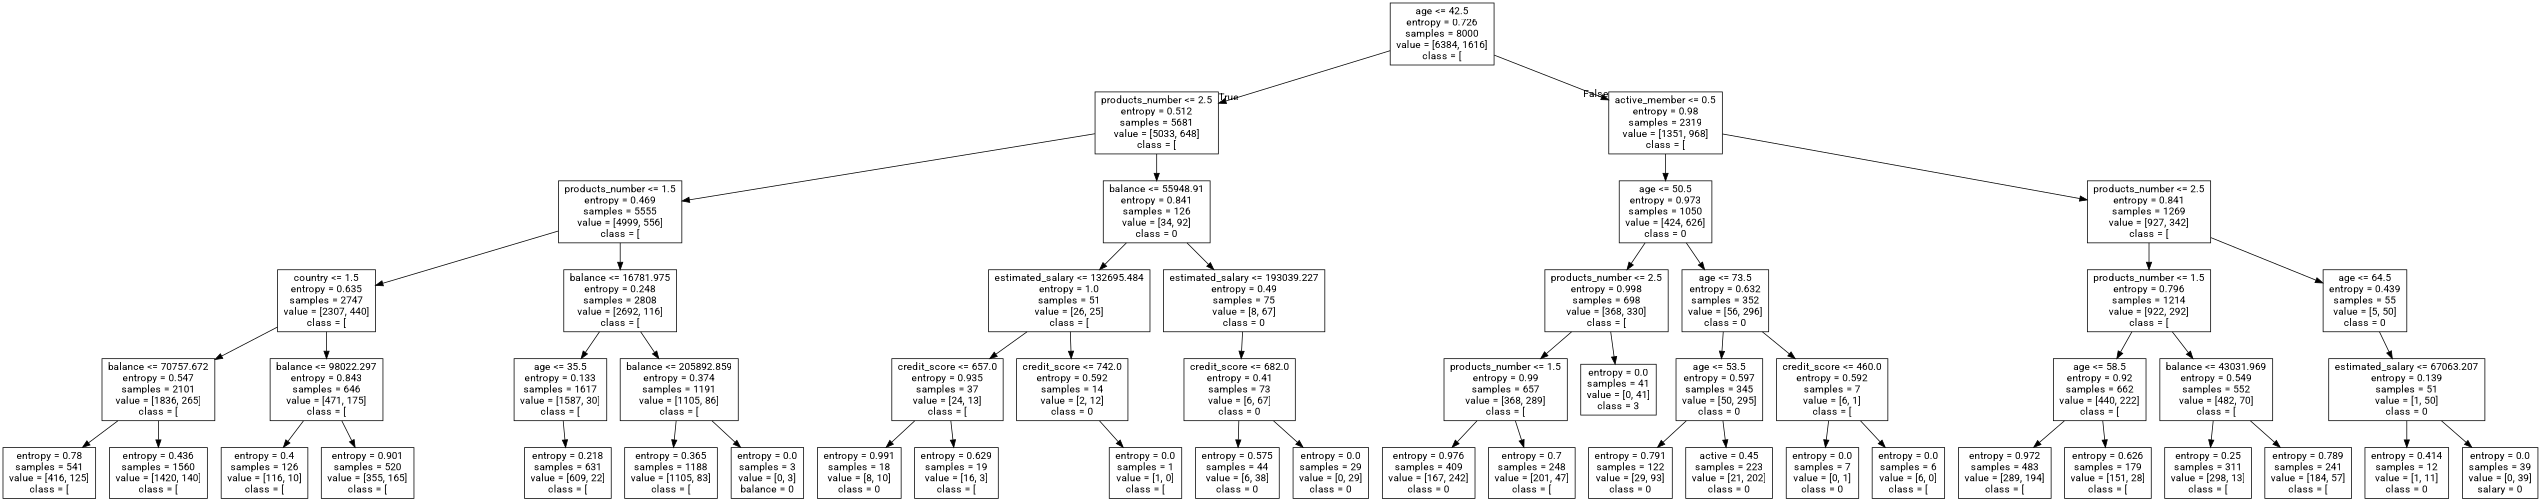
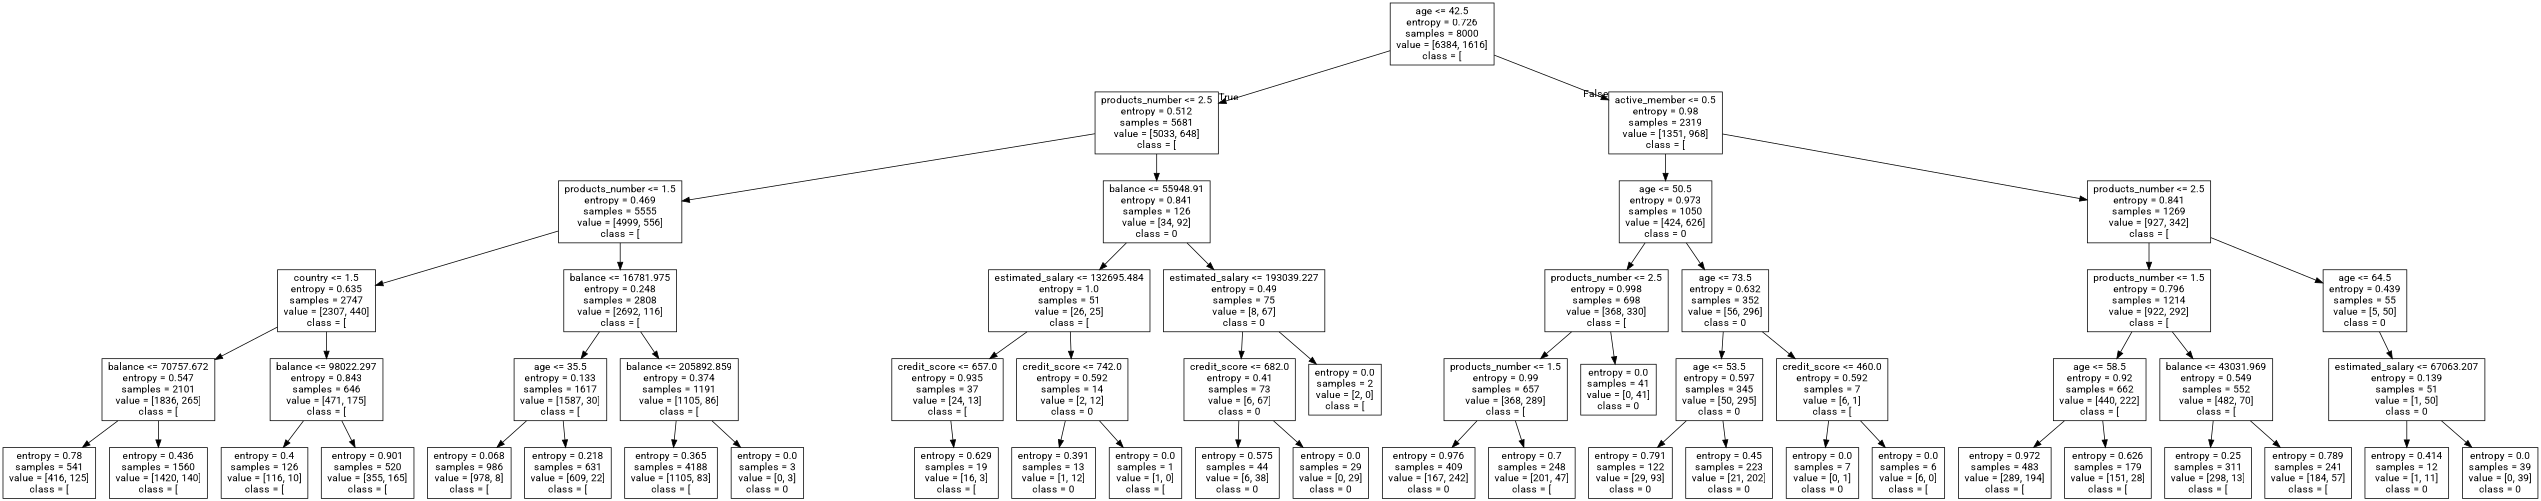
none -> (1345, 390)
(1618, 390) -> (1618, 390)
none -> (469, 473)
(671, 473) -> (671, 473)
(767, 473) -> (767, 473)
(859, 473) -> none
none -> (1054, 473)
(1729, 473) -> (1729, 473)
(2500, 473) -> (2500, 473)
